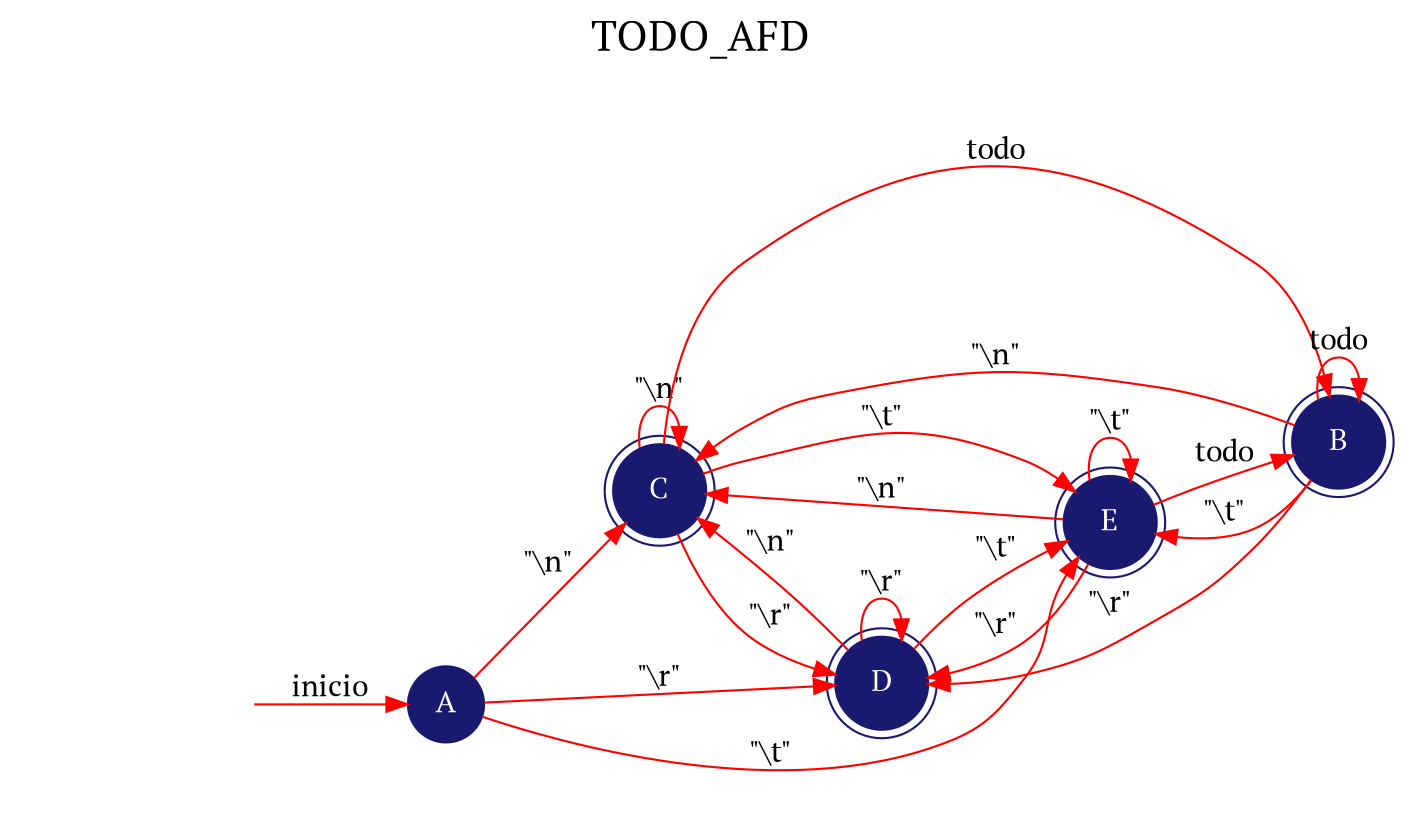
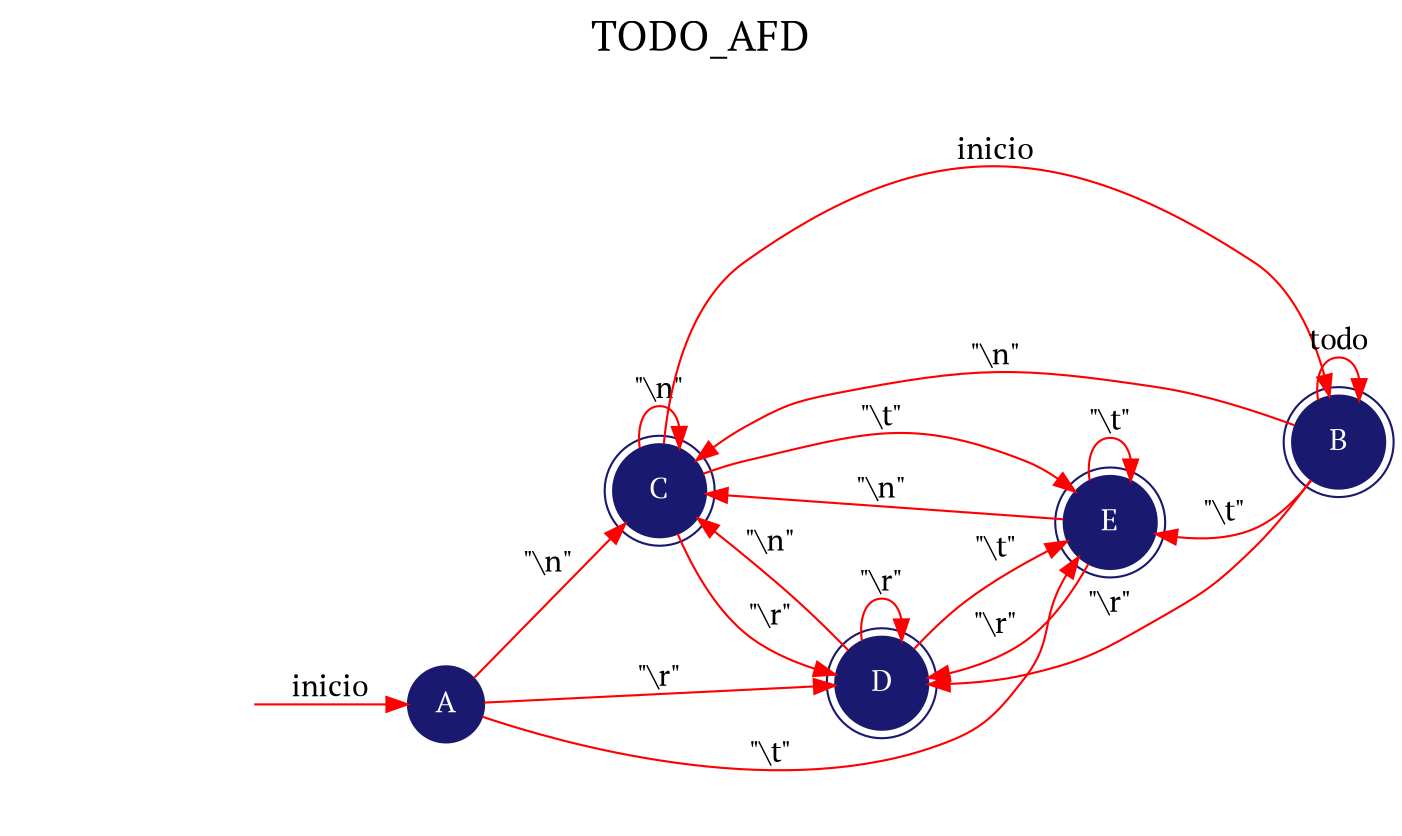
(996, 151) -> (996, 151)
(1213, 482) -> none
